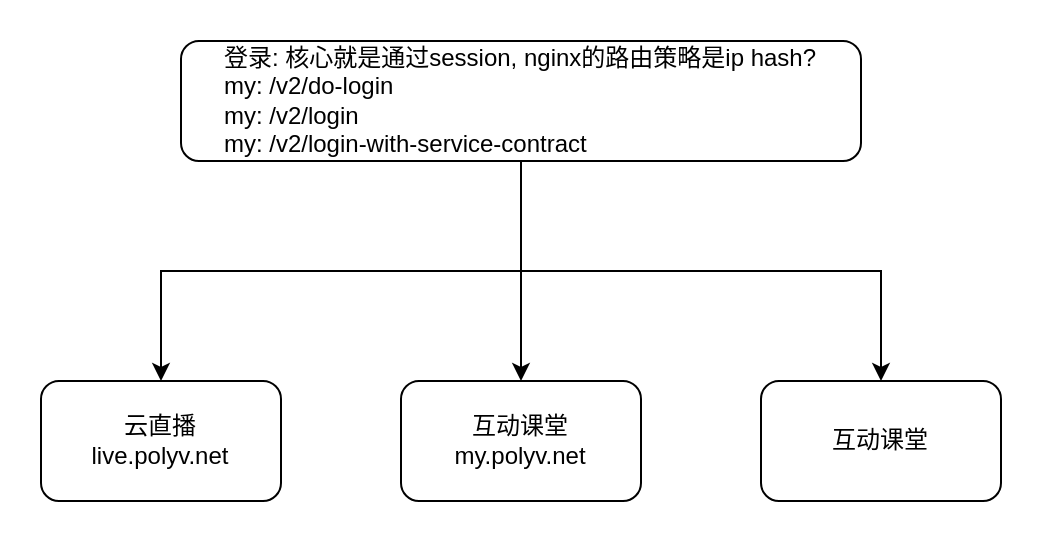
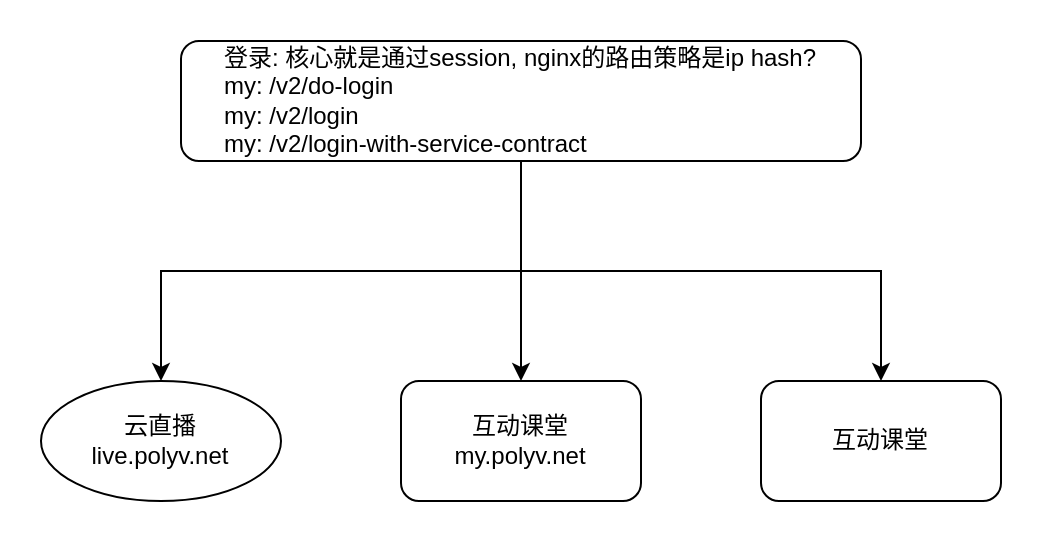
(161, 441) -> (161, 441)
